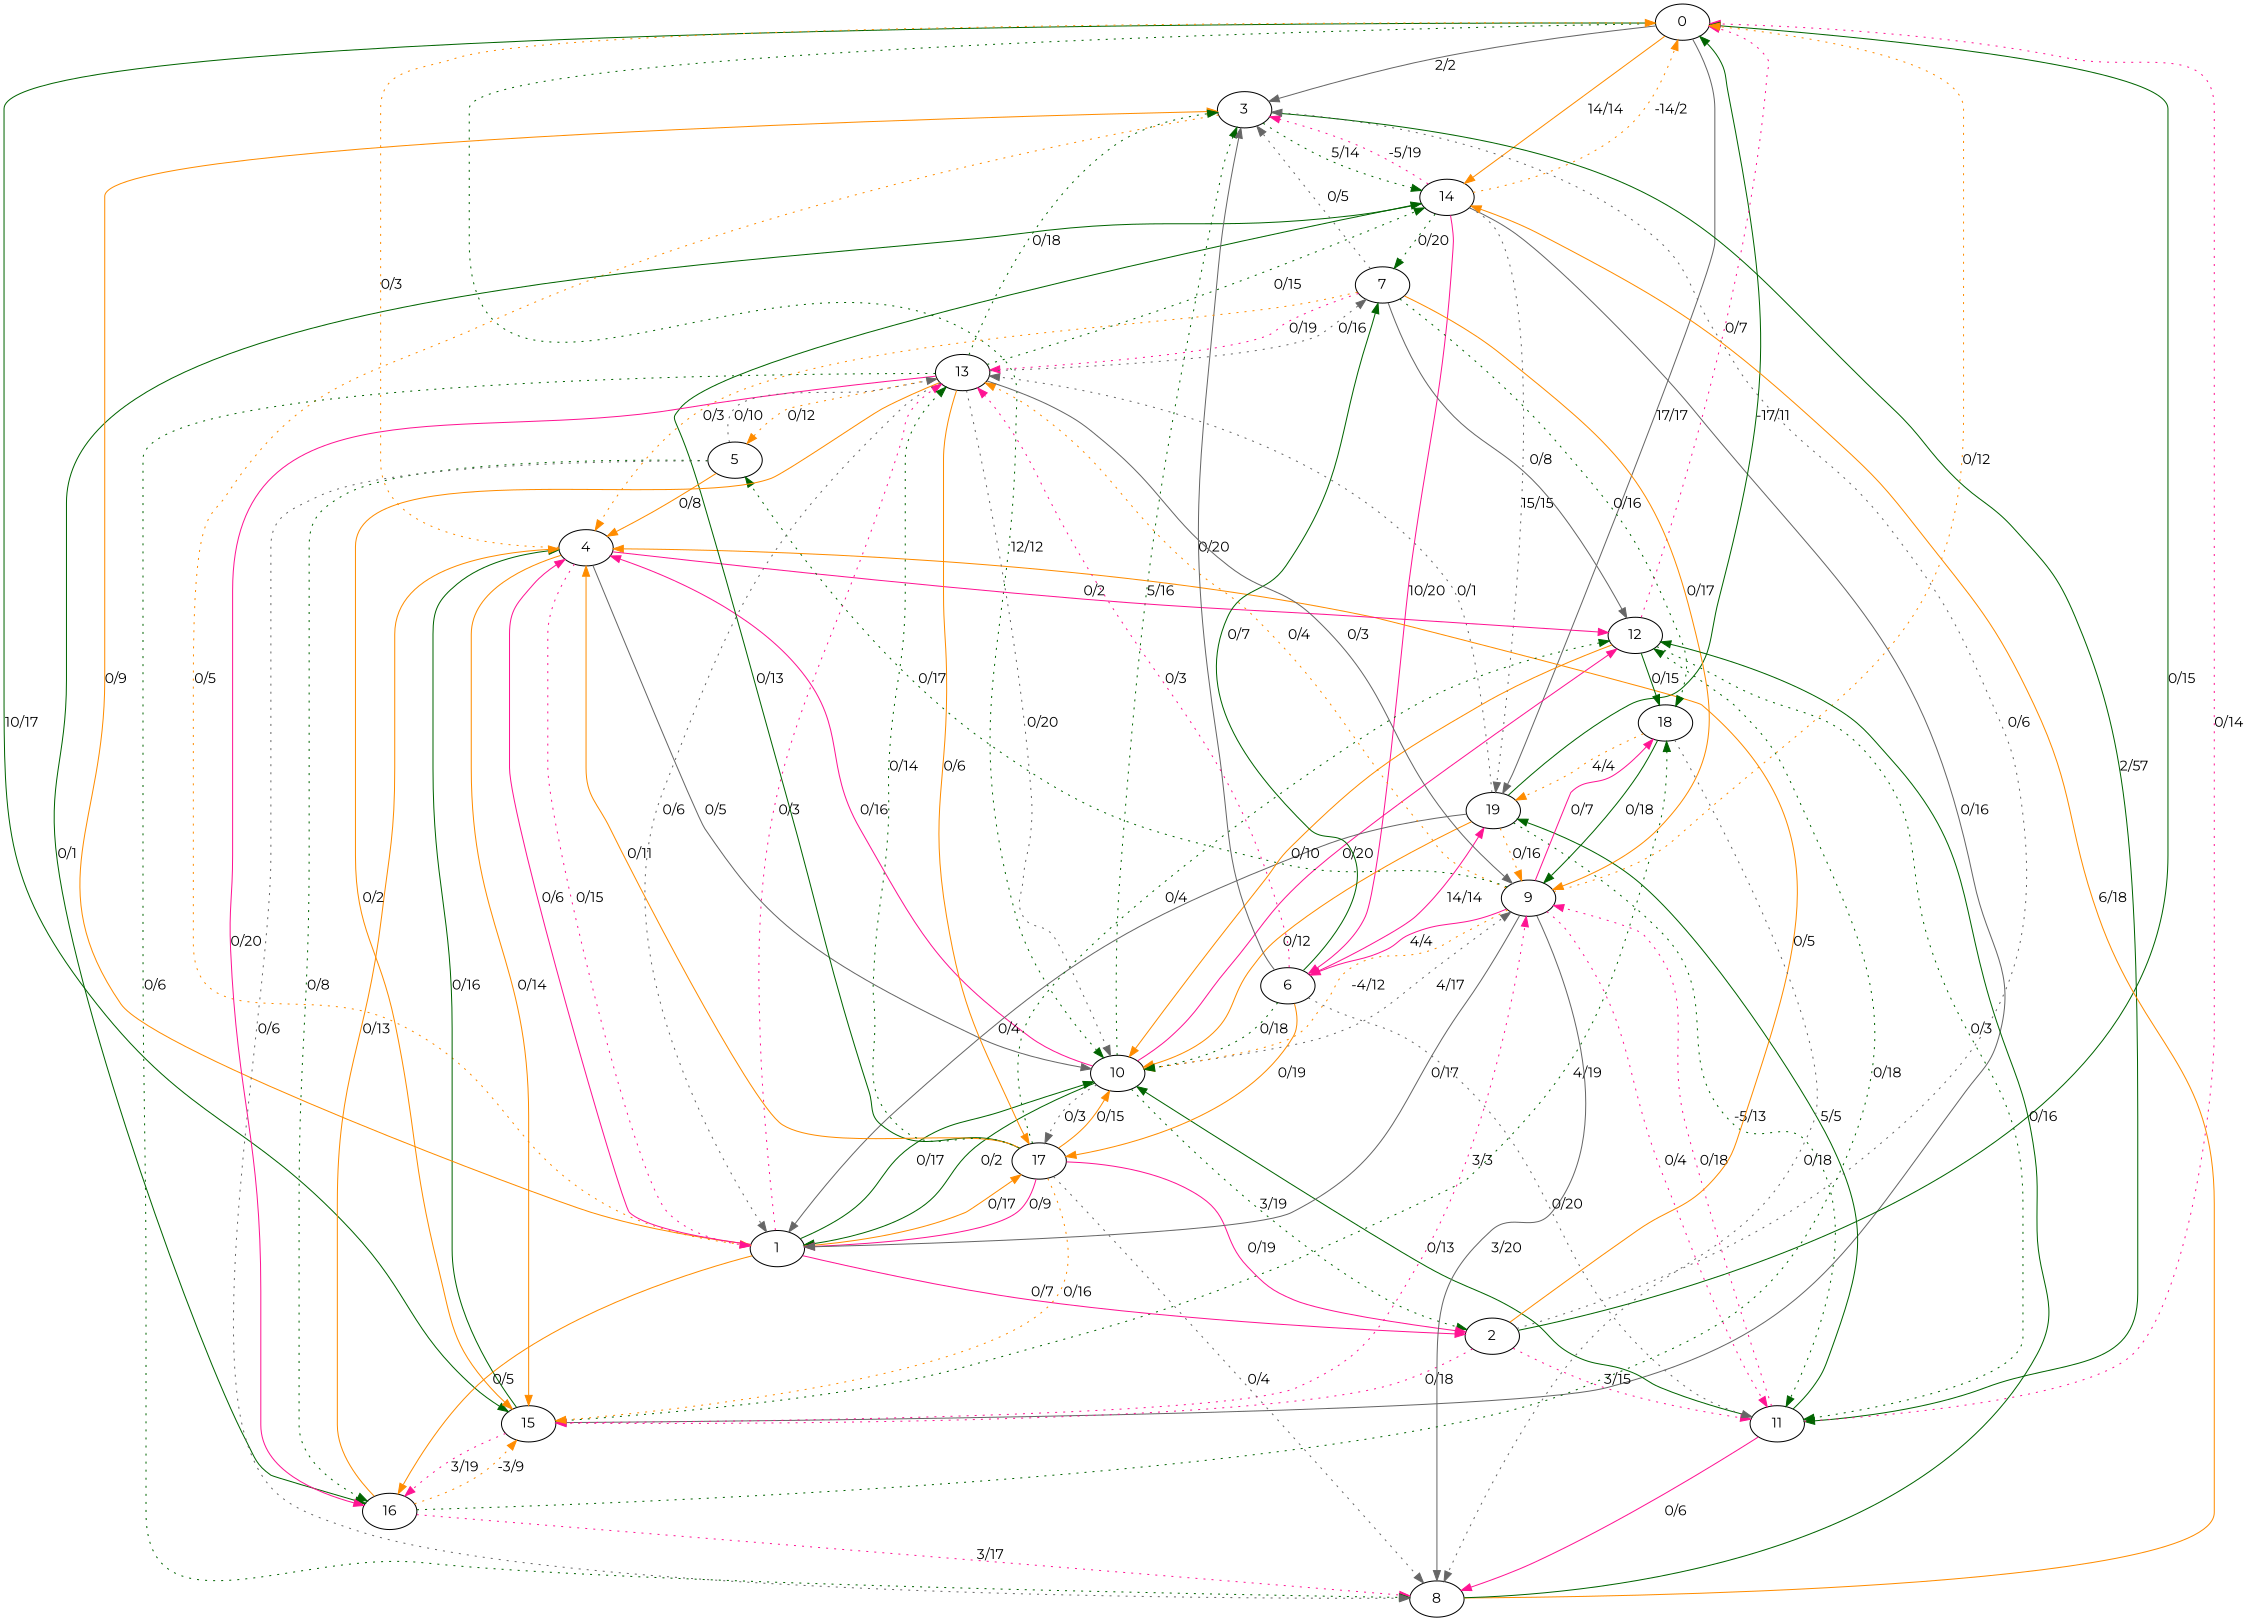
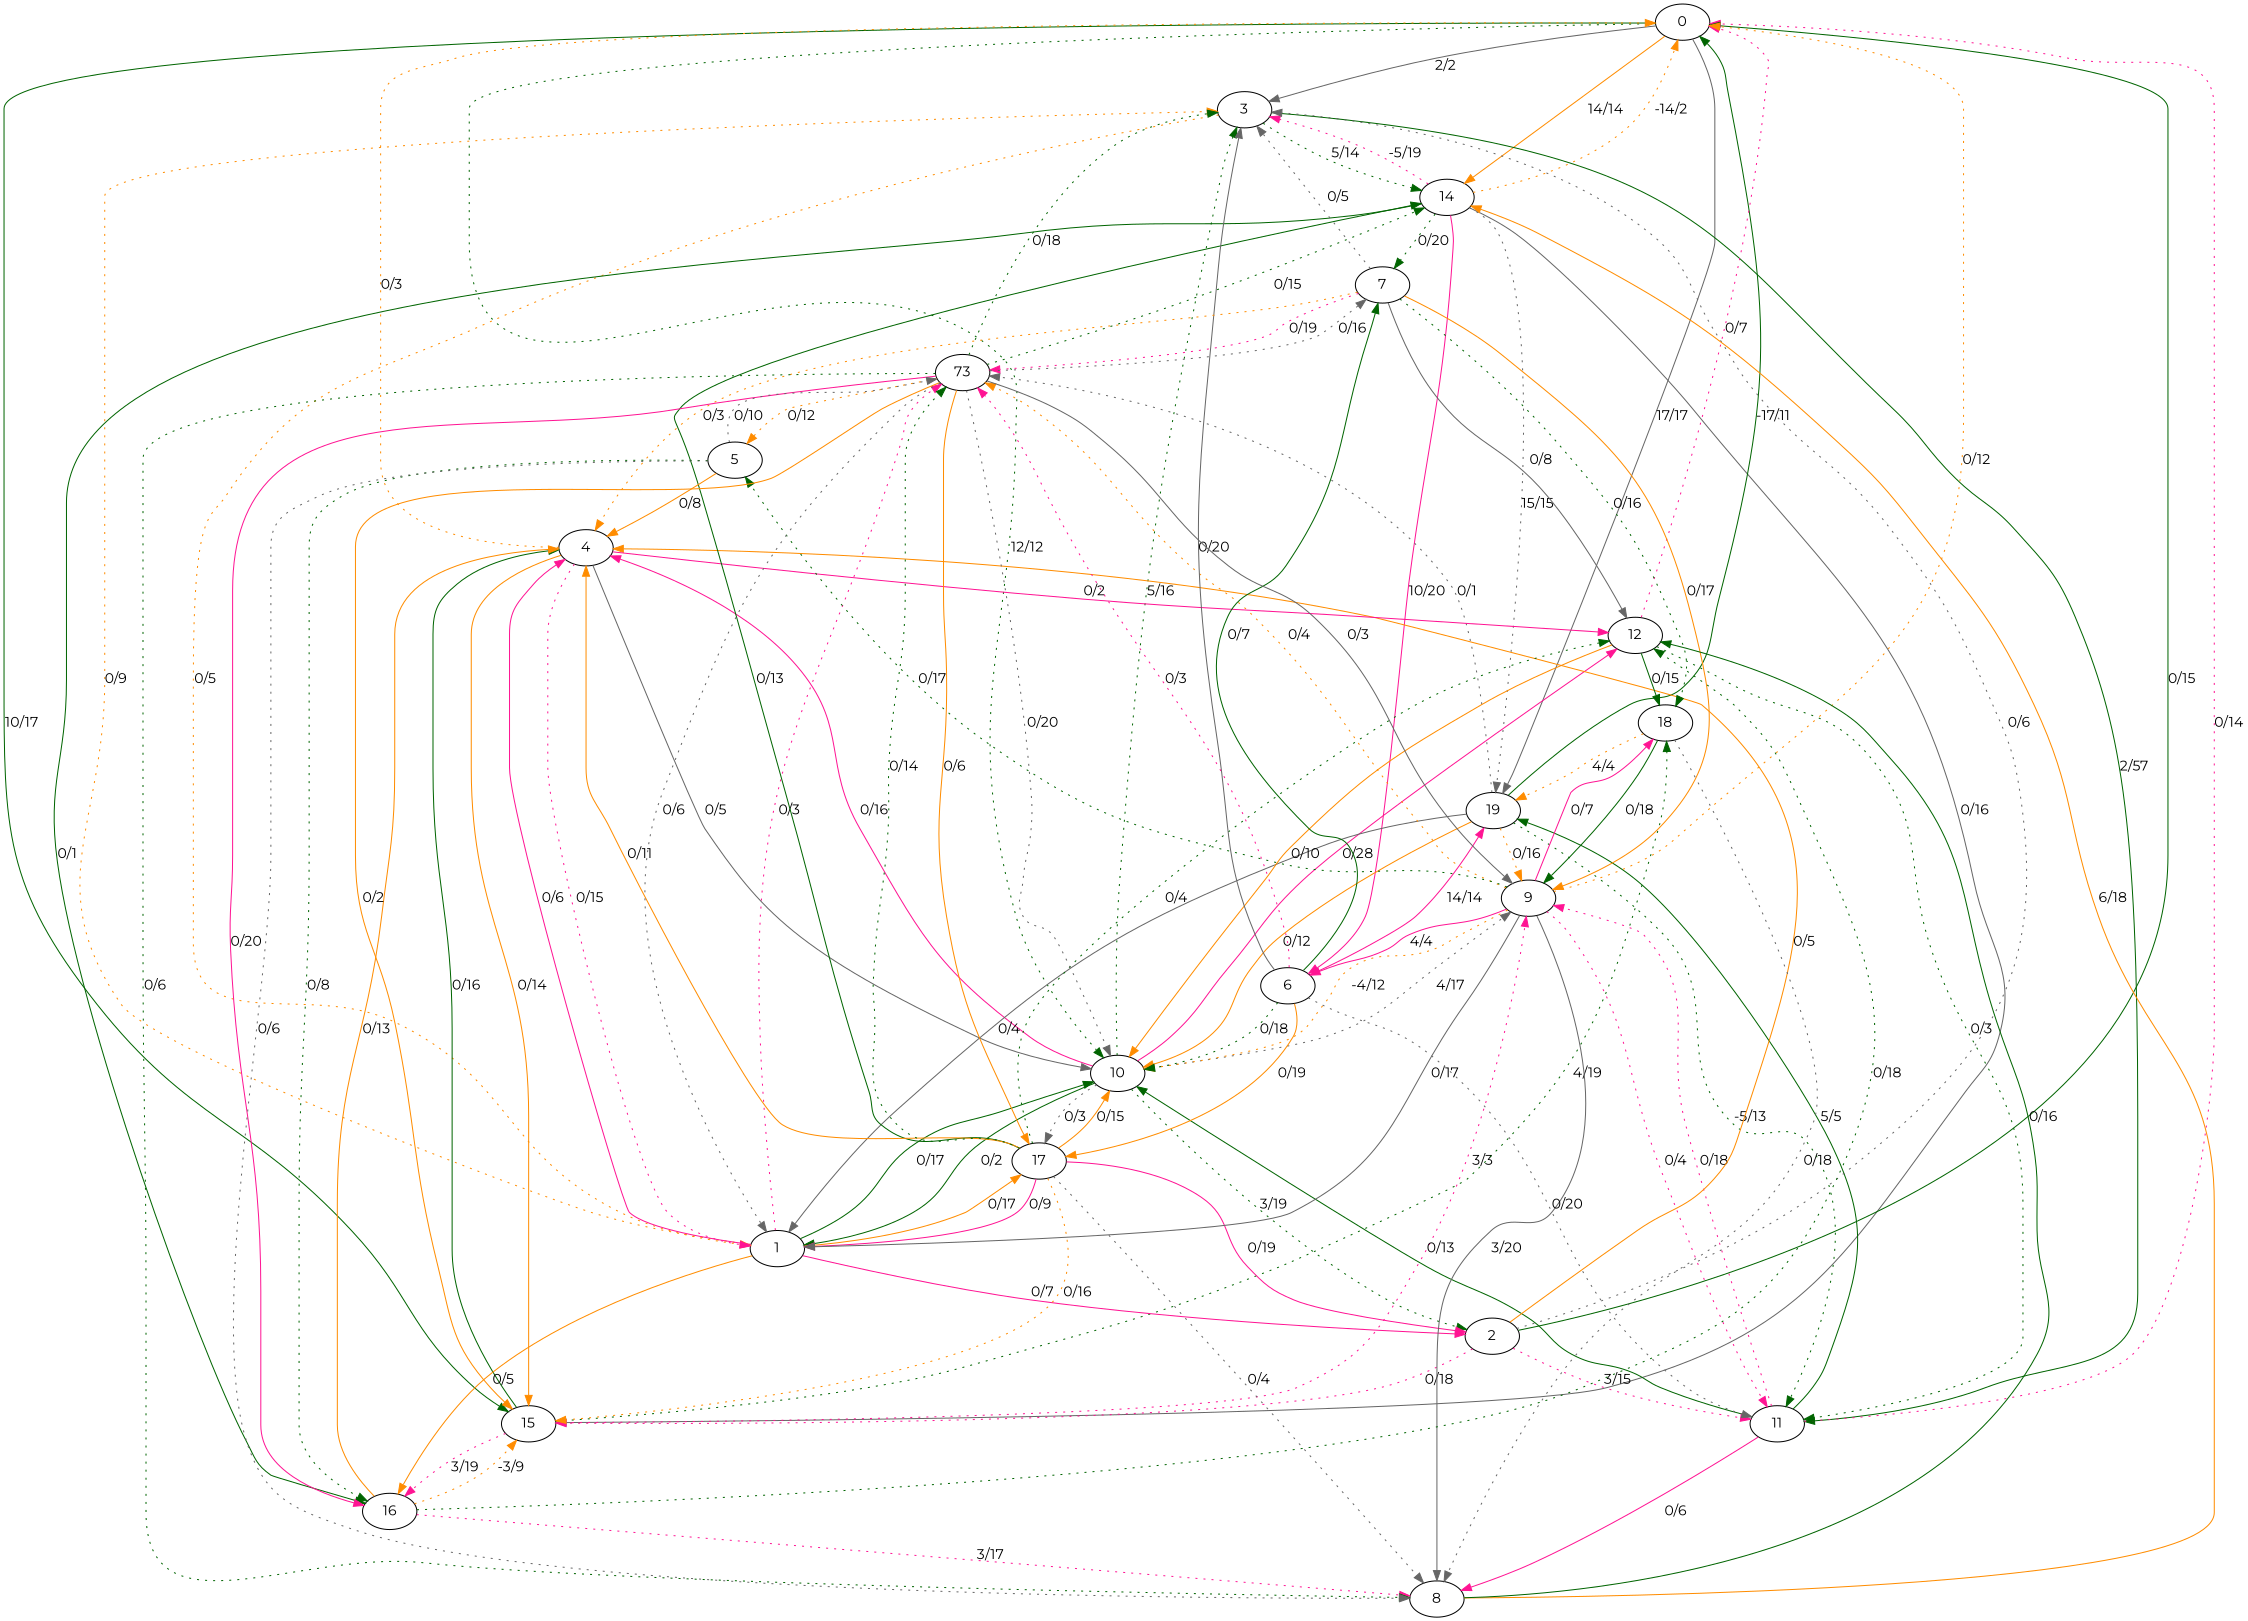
(963, 373) -> (963, 373)
(105, 390) -> (105, 390)
(1358, 854) -> (1358, 854)
